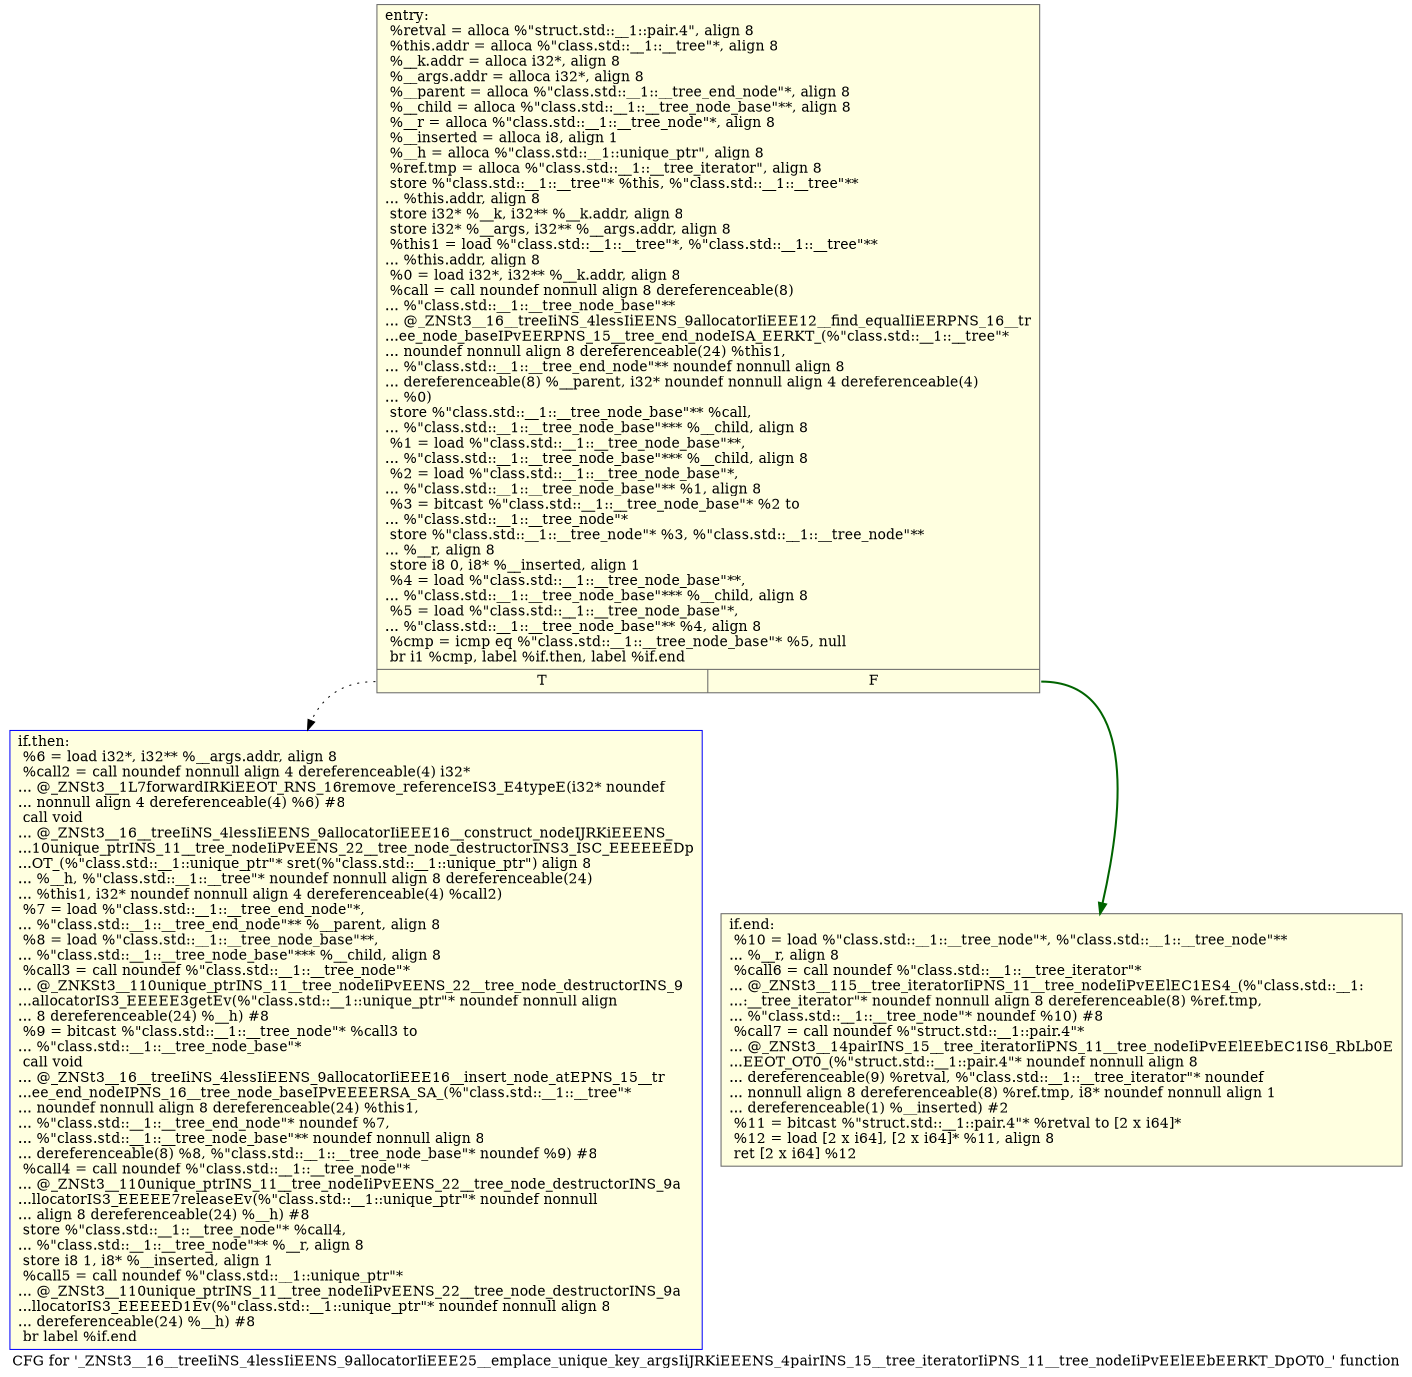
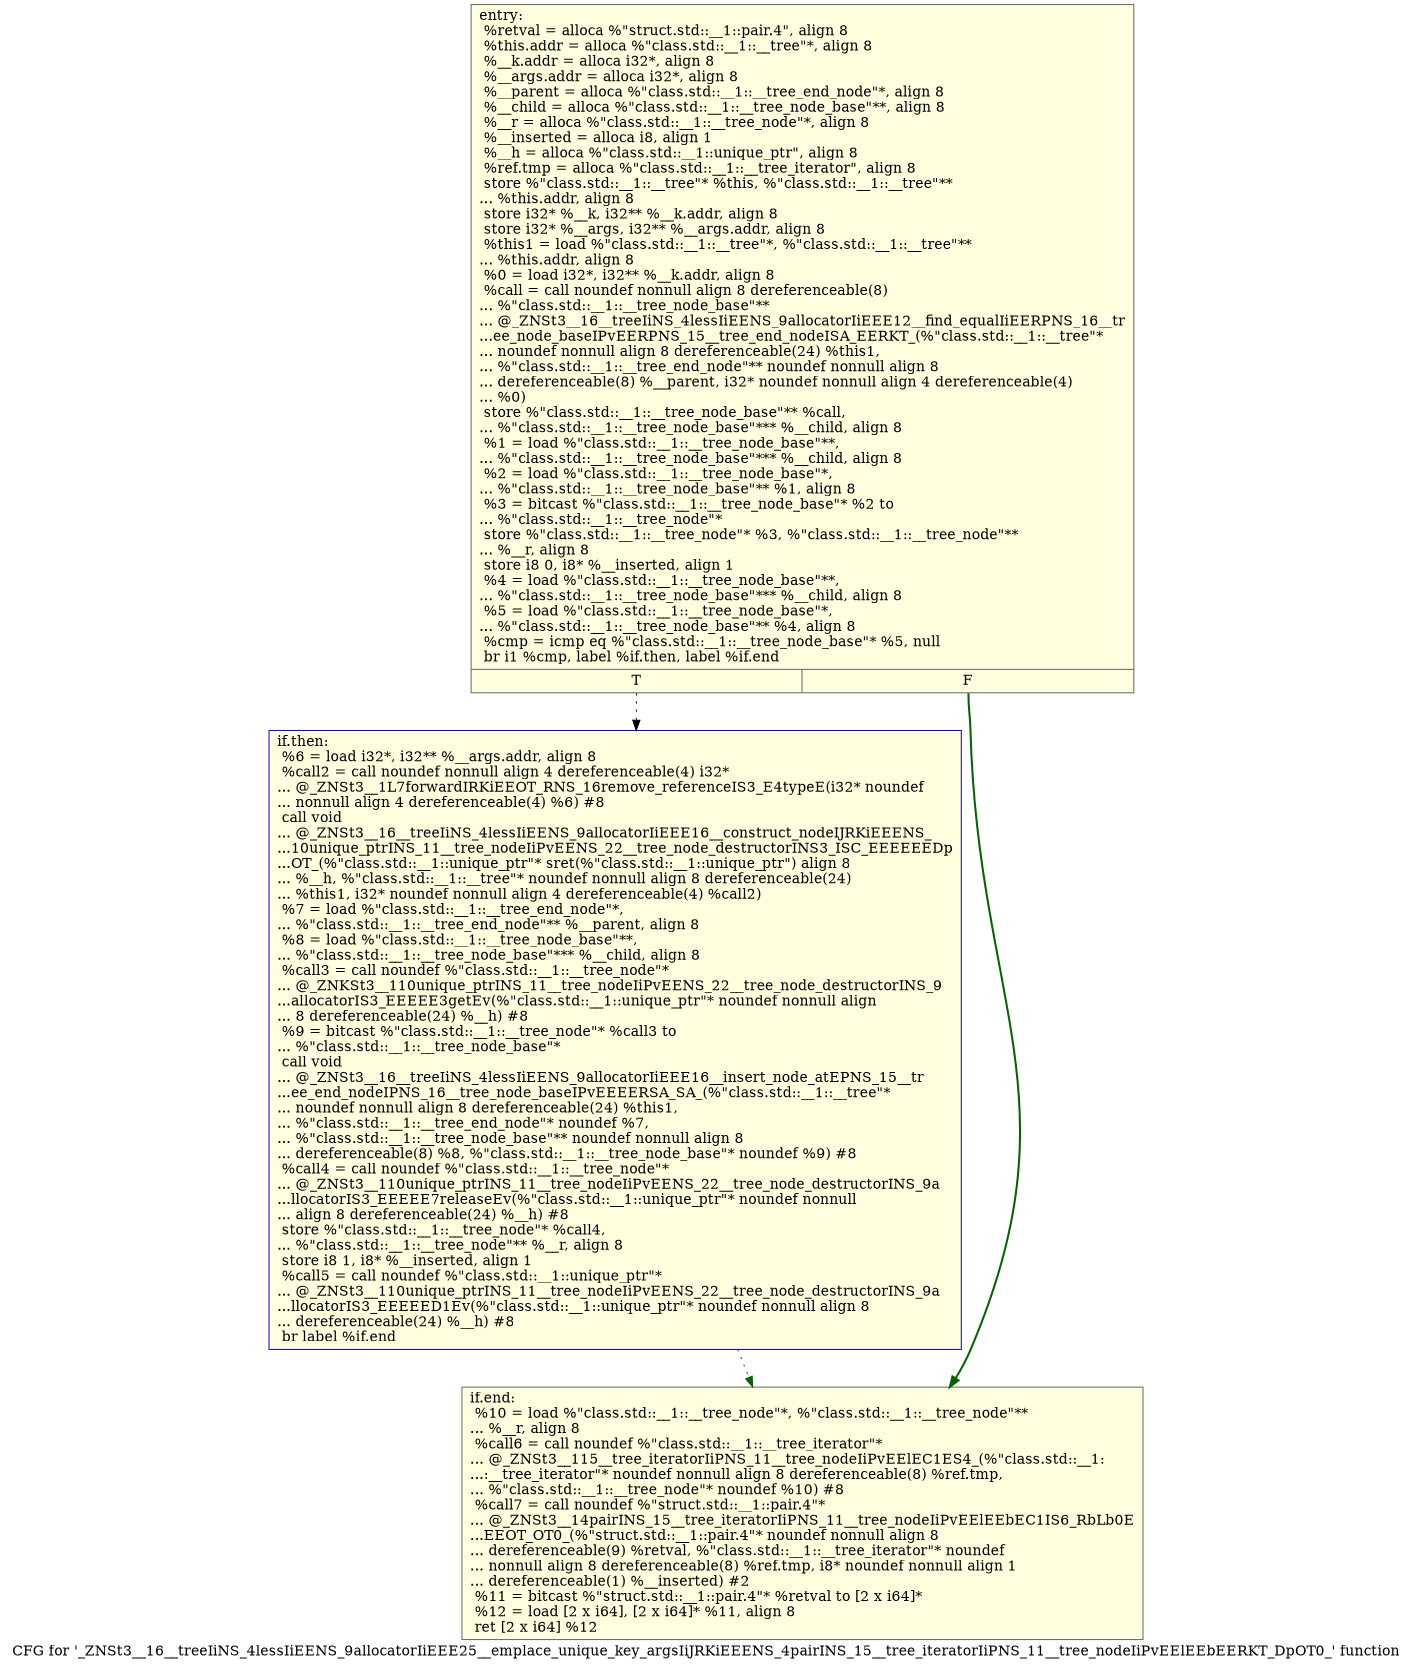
none -> (743, 1363)
